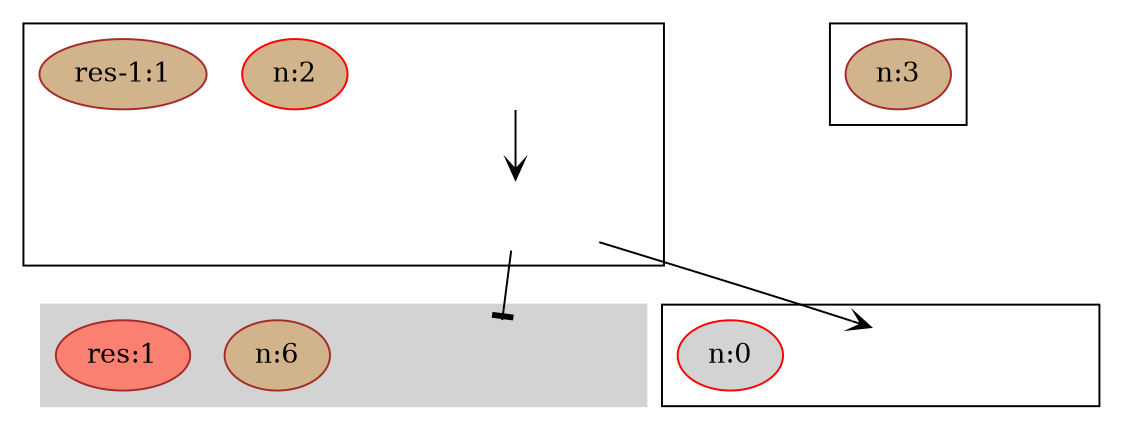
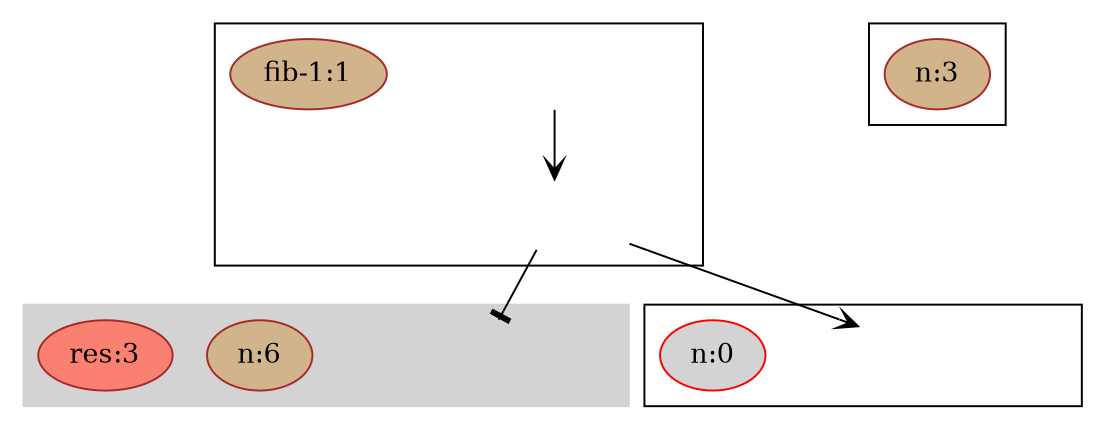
(123, 74) -> (309, 74)
(295, 74) -> none
(123, 355) -> (105, 355)
